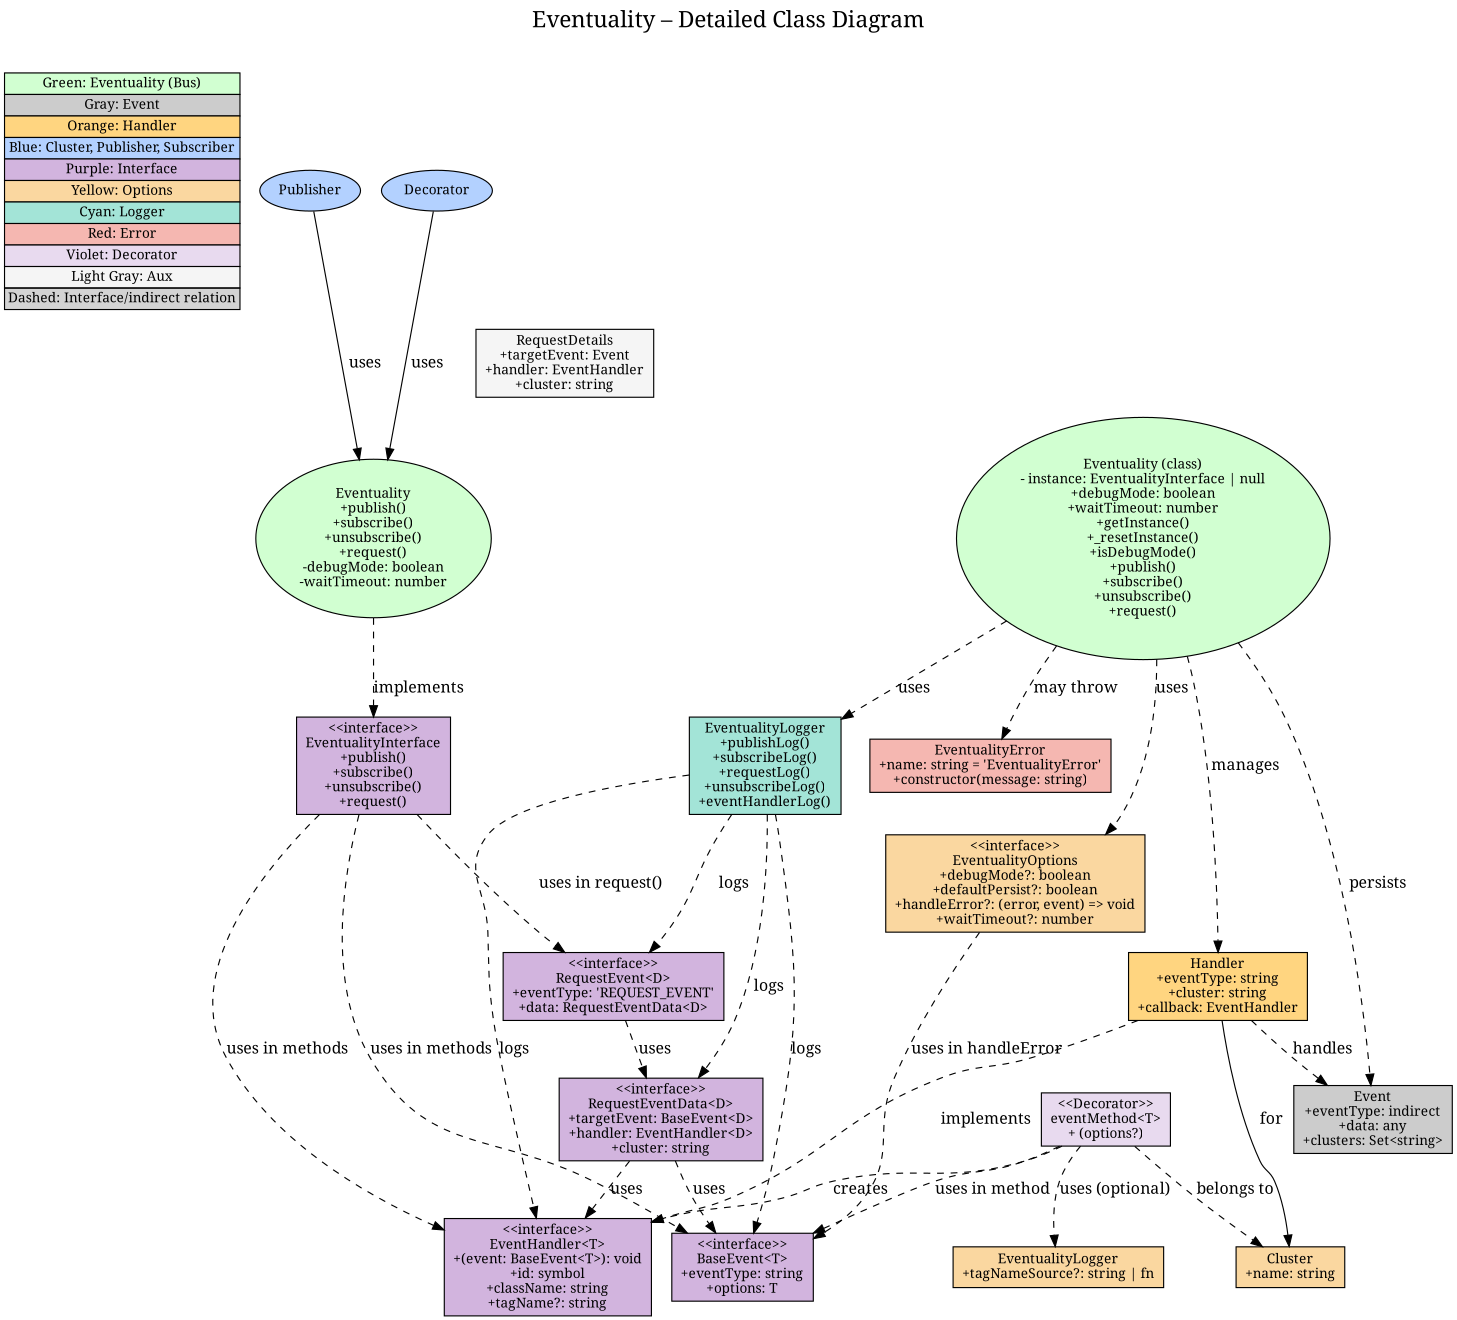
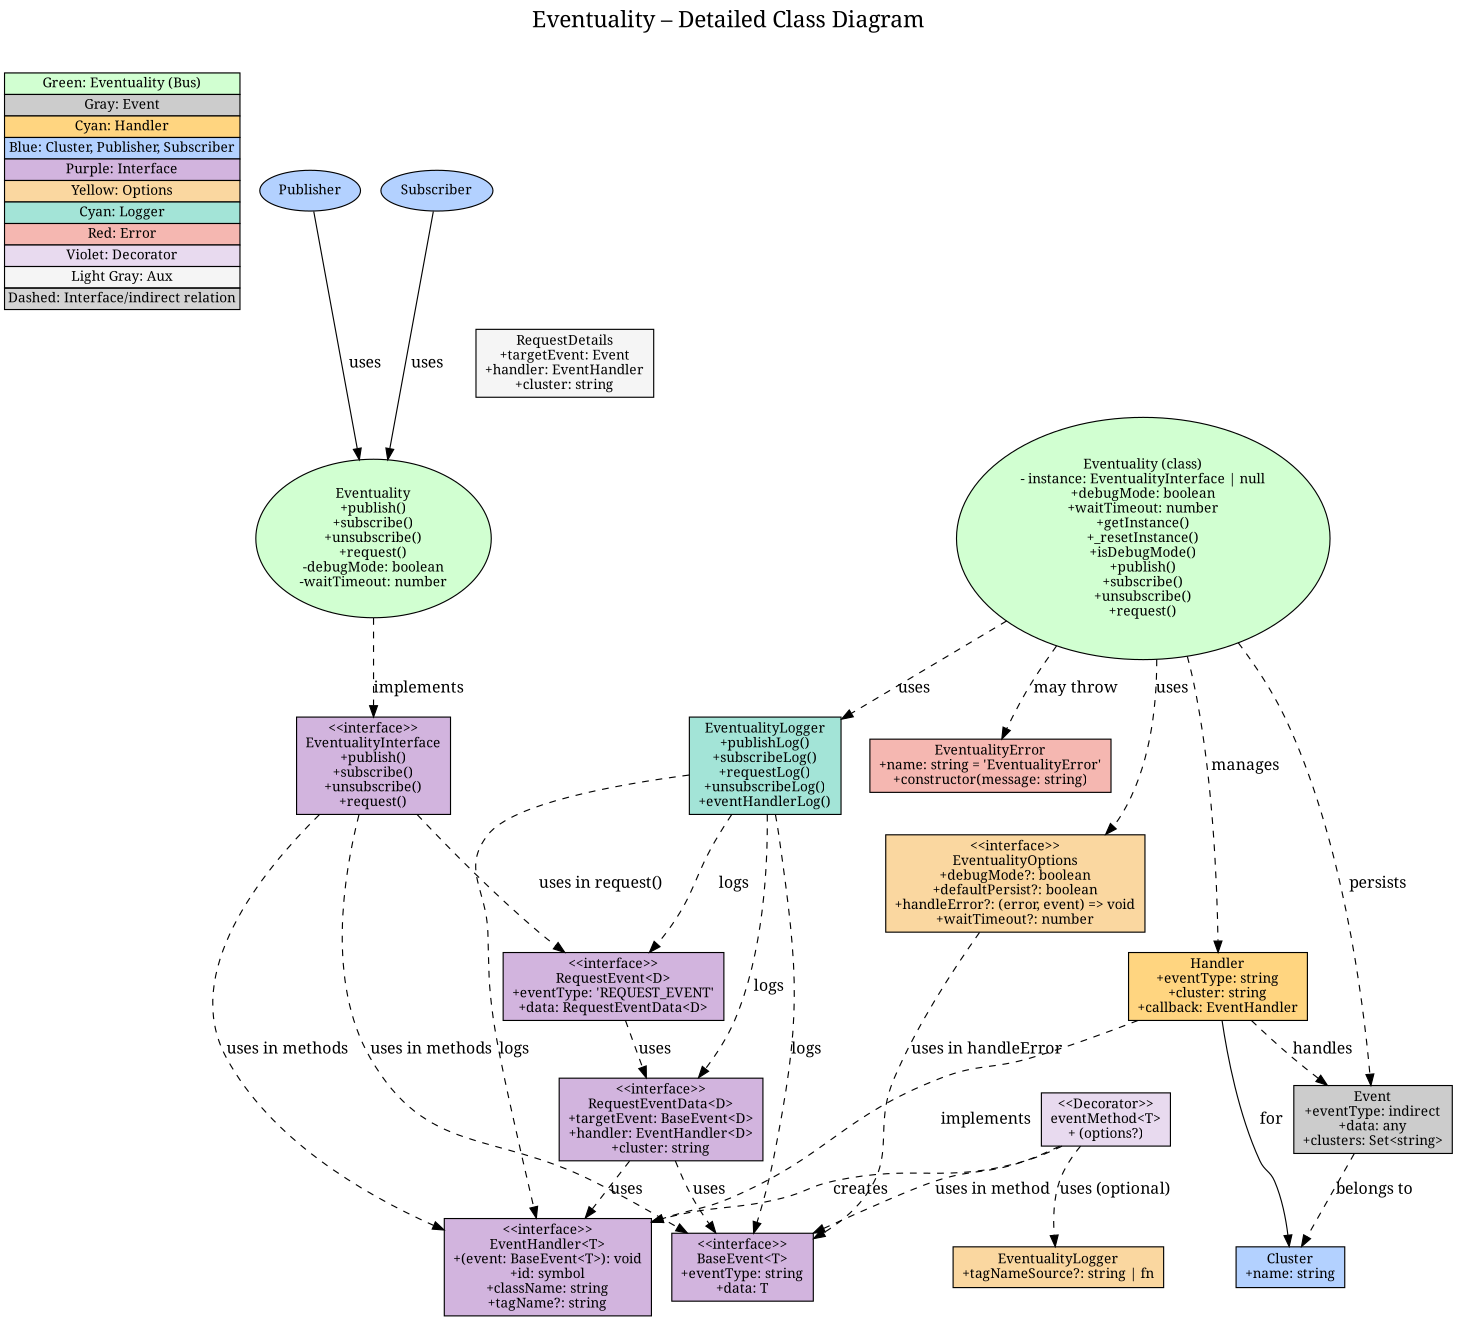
(122, 126) -> (122, 126)
(437, 191) -> (437, 191)
(1193, 1195) -> (1331, 1195)
(743, 1267) -> (743, 1267)
(1290, 1267) -> (1290, 1267)
